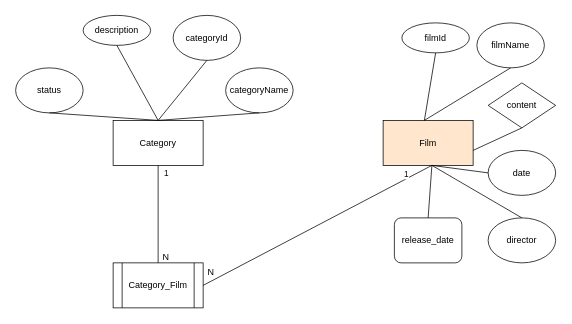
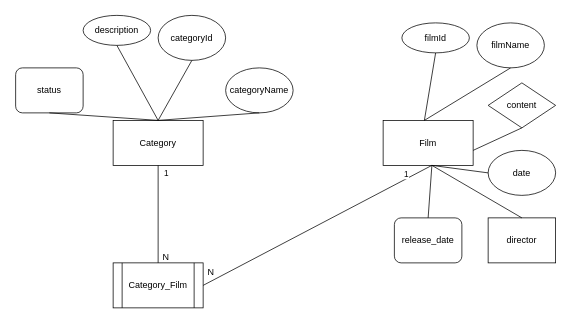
(207, 38) -> (192, 38)
(49, 90) -> (49, 90)
(428, 143) -> (428, 143)
(522, 240) -> (522, 240)
